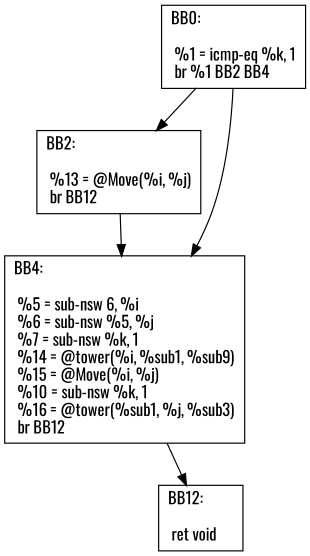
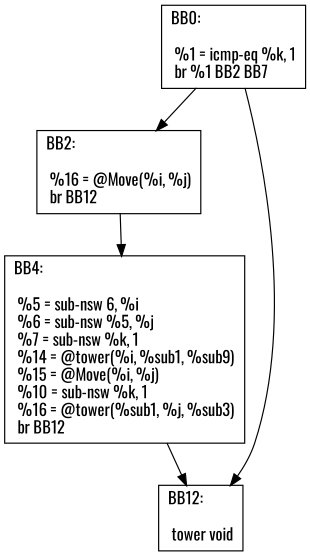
(221, 73) -> (220, 73)
(224, 169) -> (274, 284)
(119, 181) -> (119, 181)
(193, 536) -> (201, 536)
